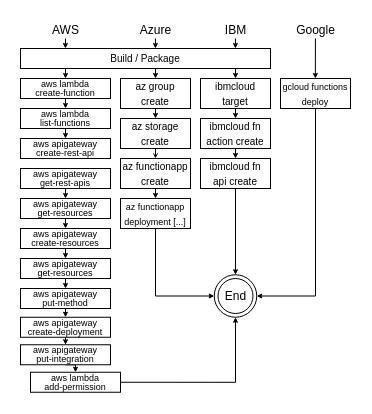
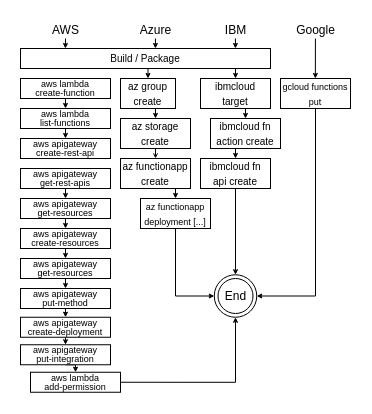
(66, 70) -> none
(156, 94) -> (148, 94)
(316, 94) -> (316, 94)
(236, 134) -> (246, 134)
(156, 214) -> (176, 214)
